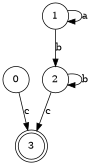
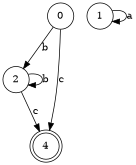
(56, 44) -> (41, 45)
(31, 146) -> (46, 146)
